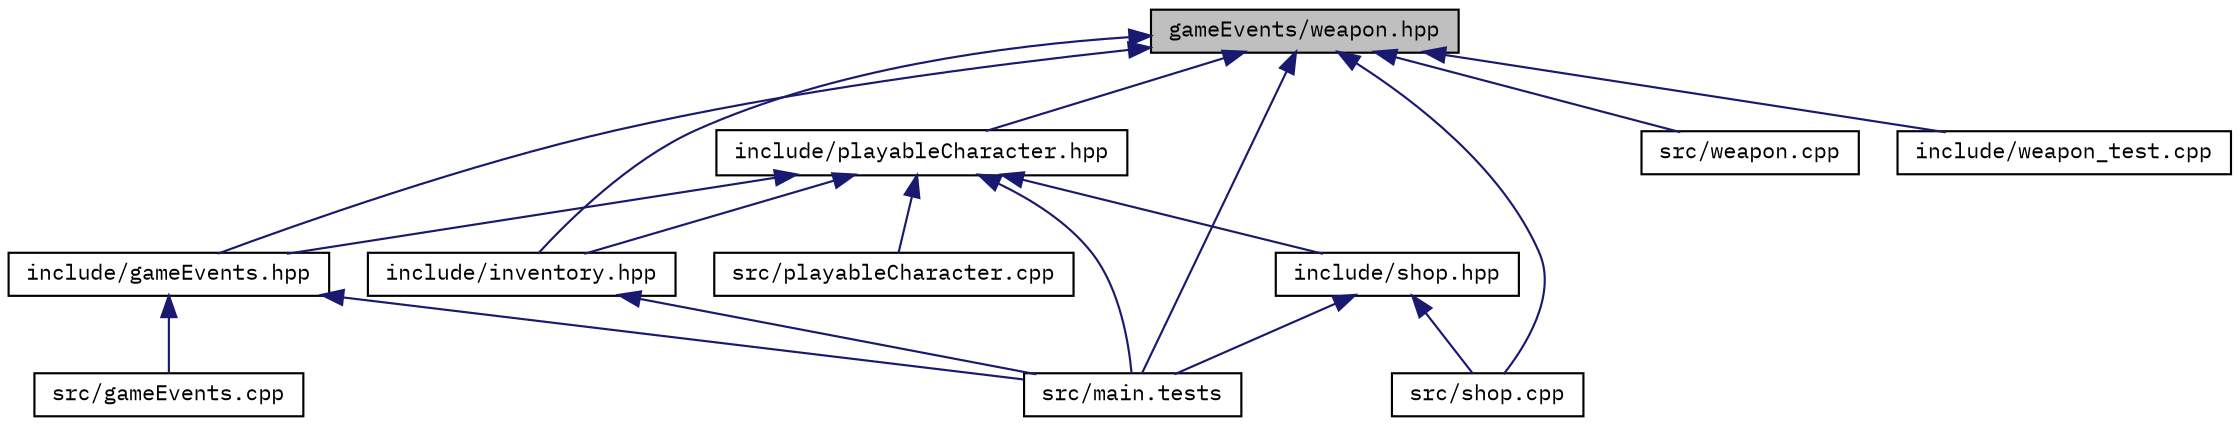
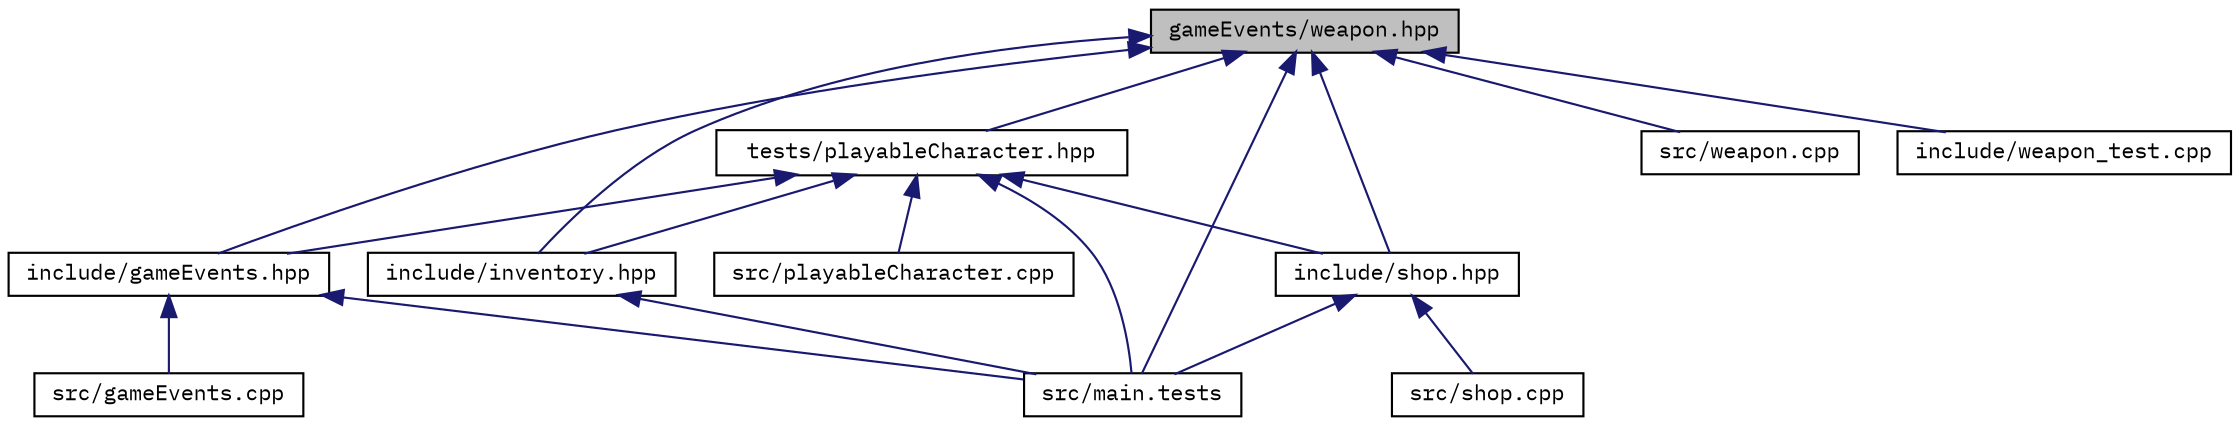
(922, 153) -> (922, 153)
(1505, 195) -> (1355, 163)
